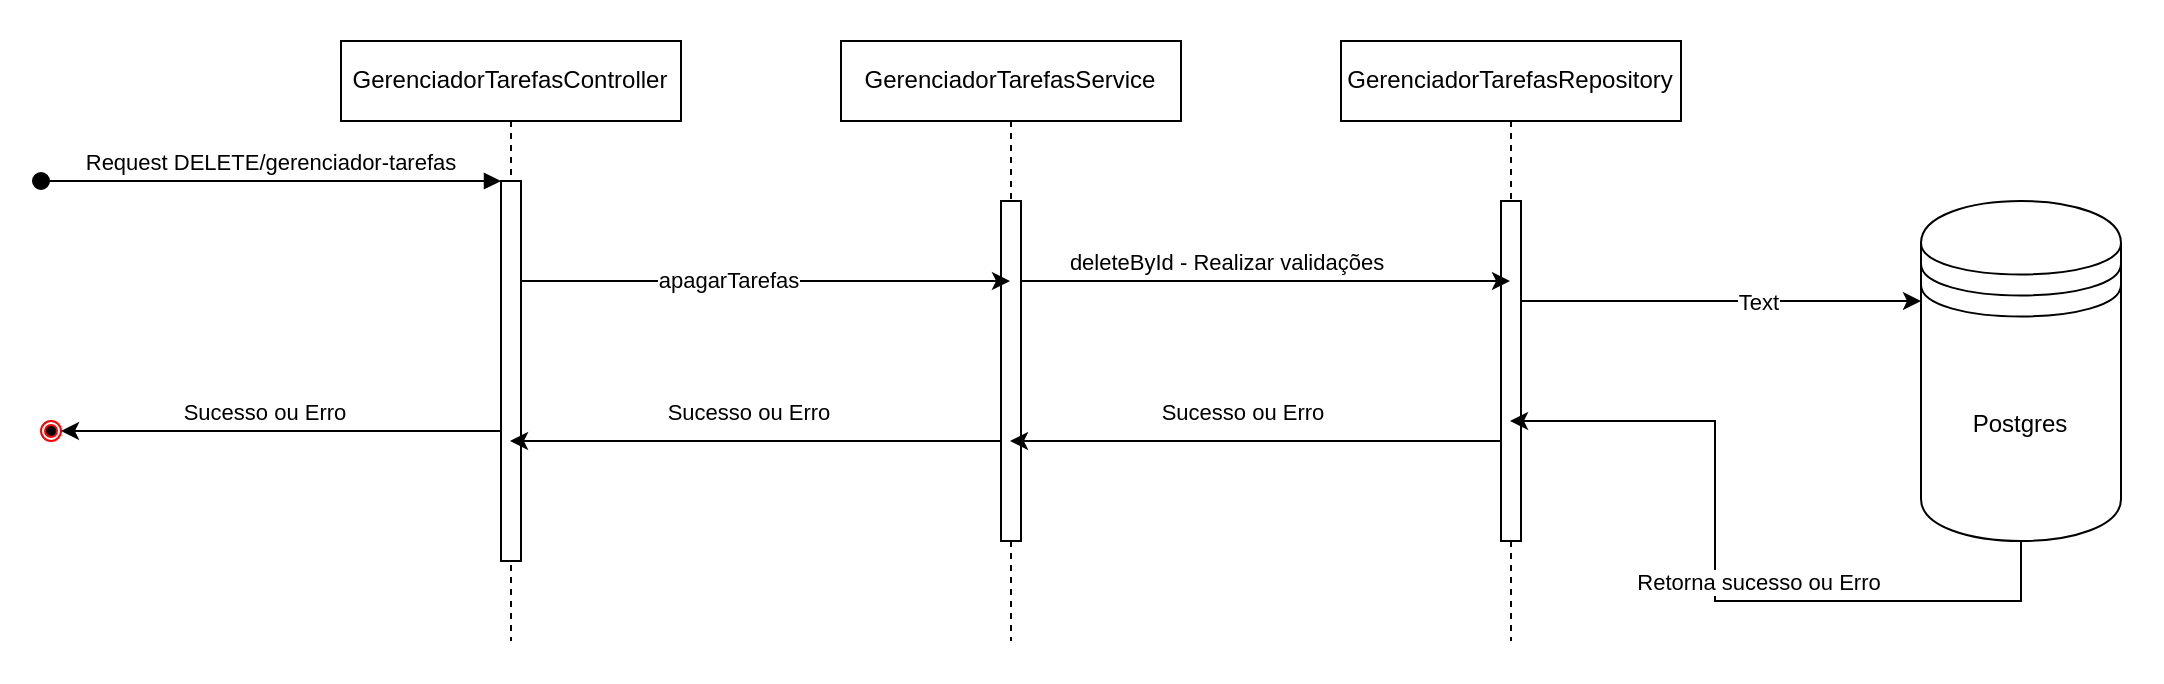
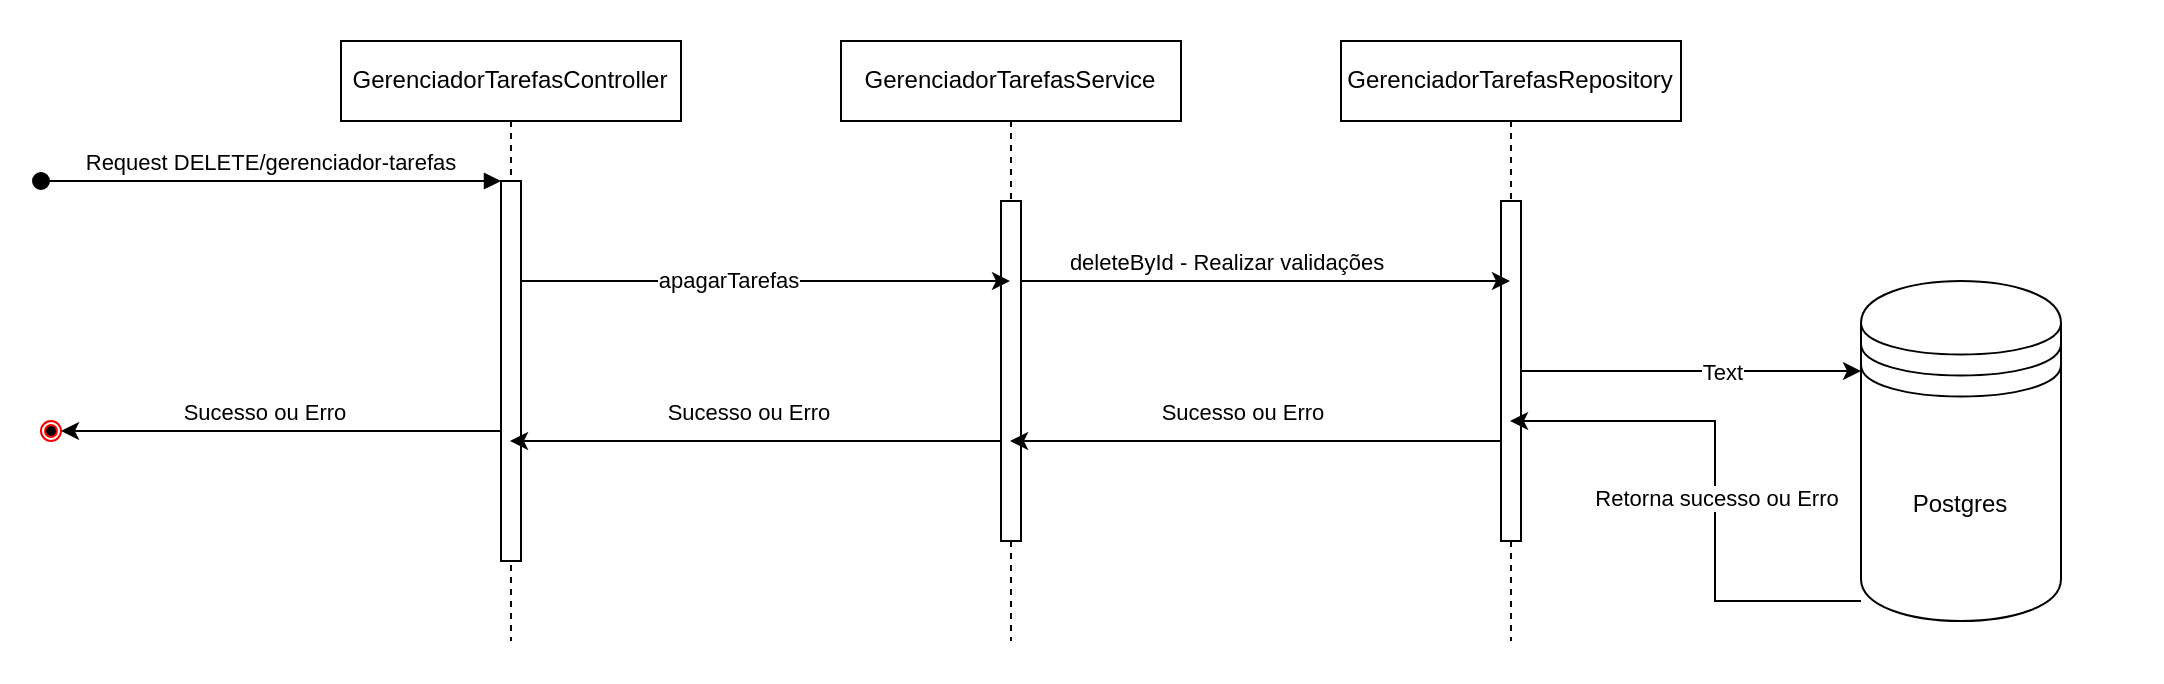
(2021, 371) -> (1961, 451)
